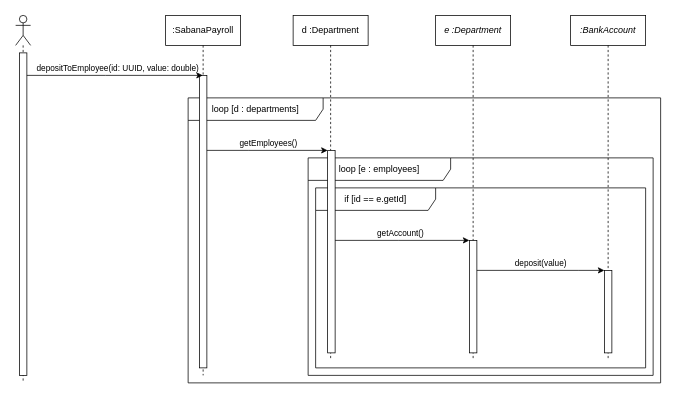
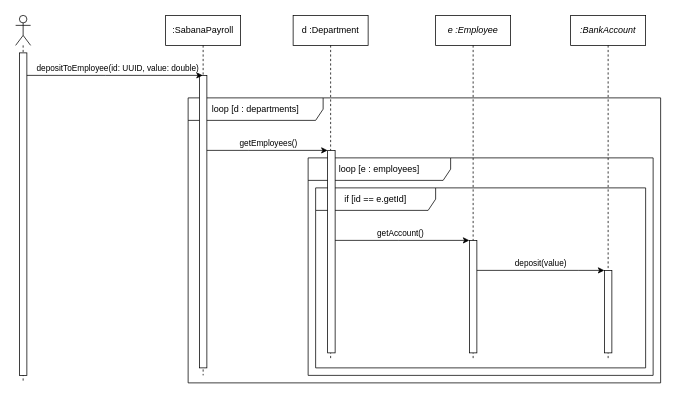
(473, 30) -> (473, 30)
